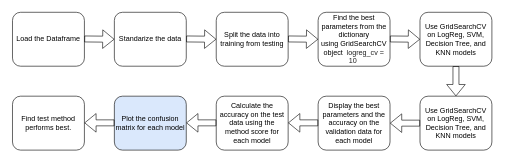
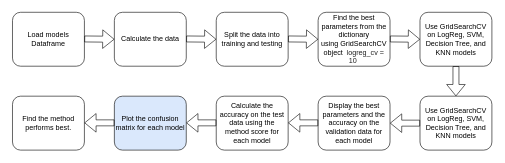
(48, 39) -> (48, 39)
(150, 39) -> (150, 39)
(252, 39) -> (252, 39)
(48, 123) -> (48, 123)
